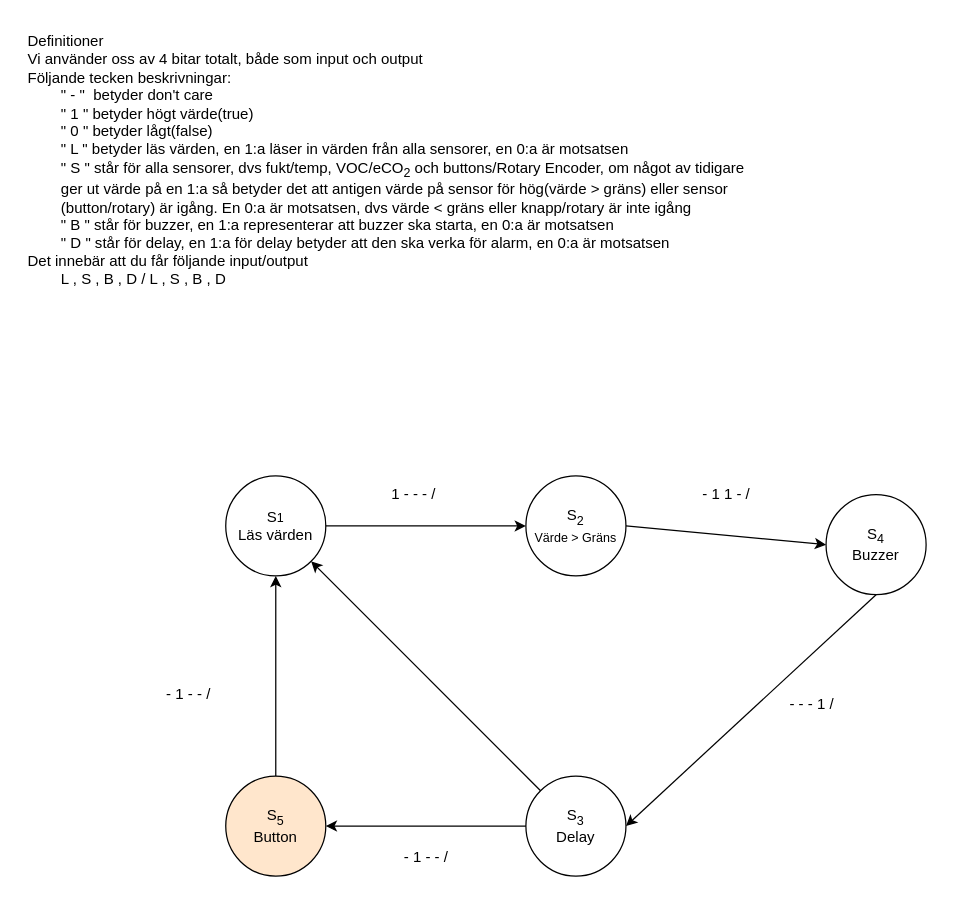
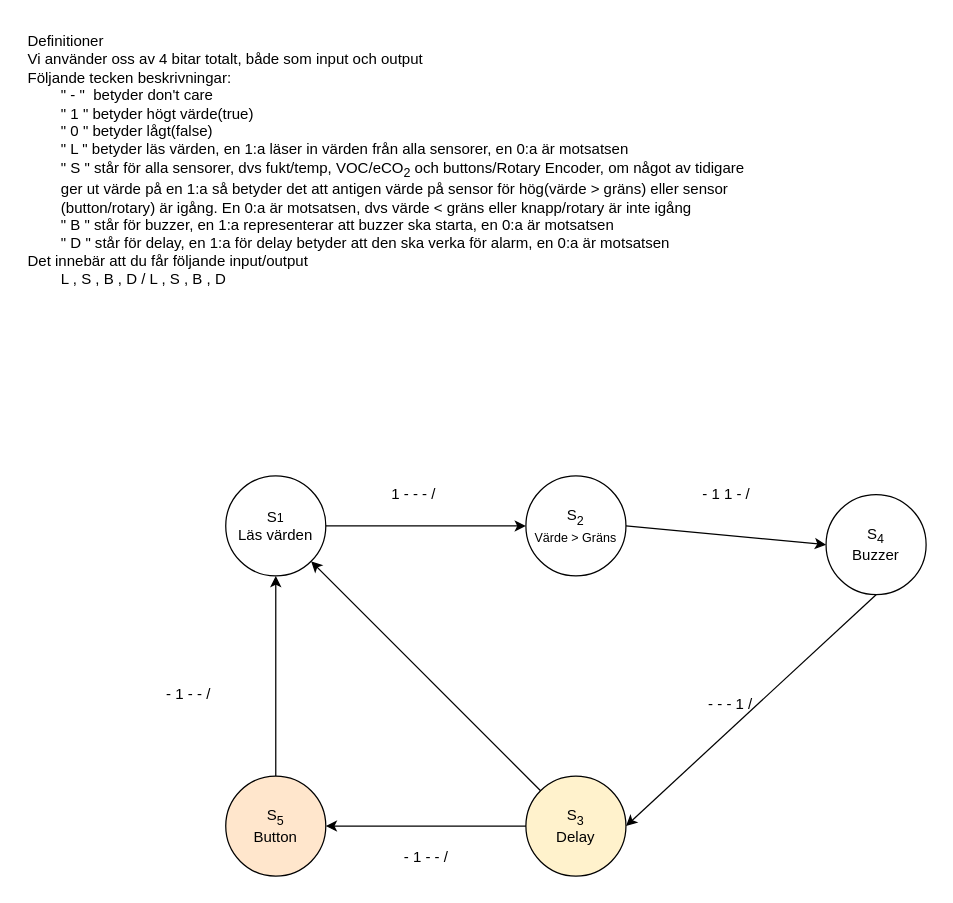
(813, 704) -> (732, 704)
(576, 826) -> (576, 826)
